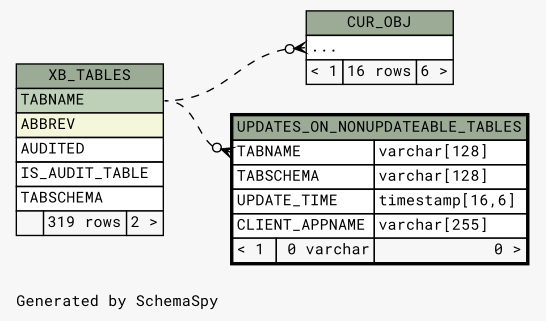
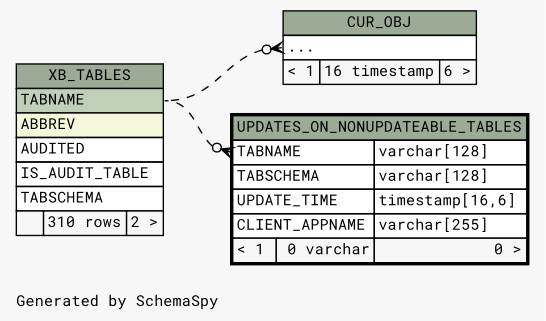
(380, 71) -> (380, 71)
(85, 223) -> (85, 223)
